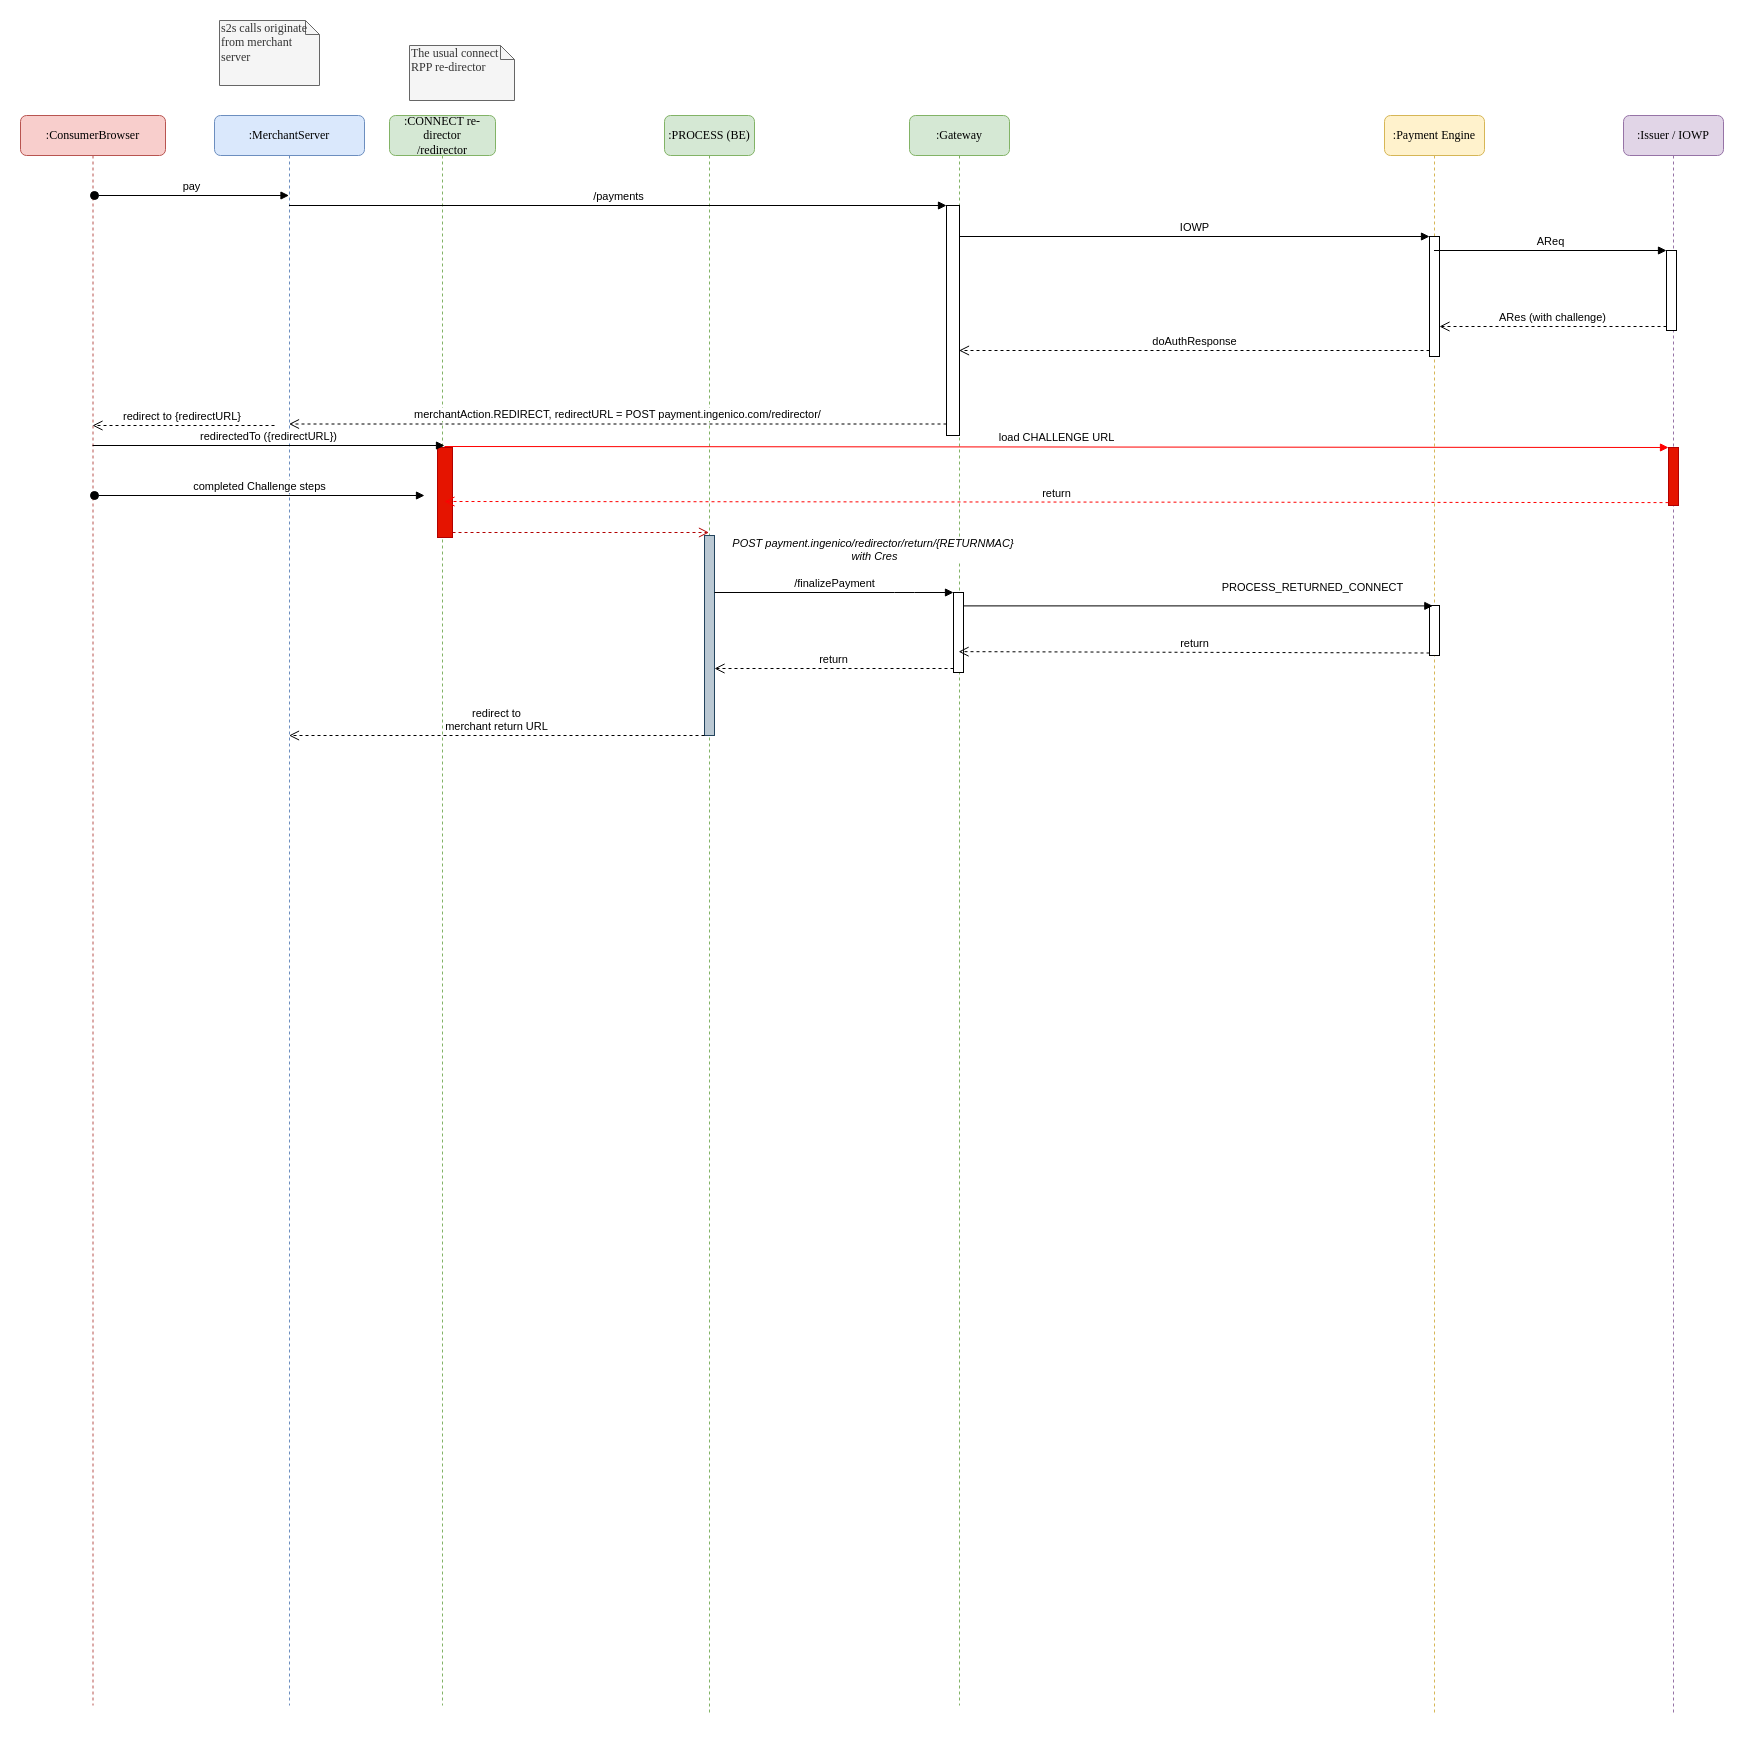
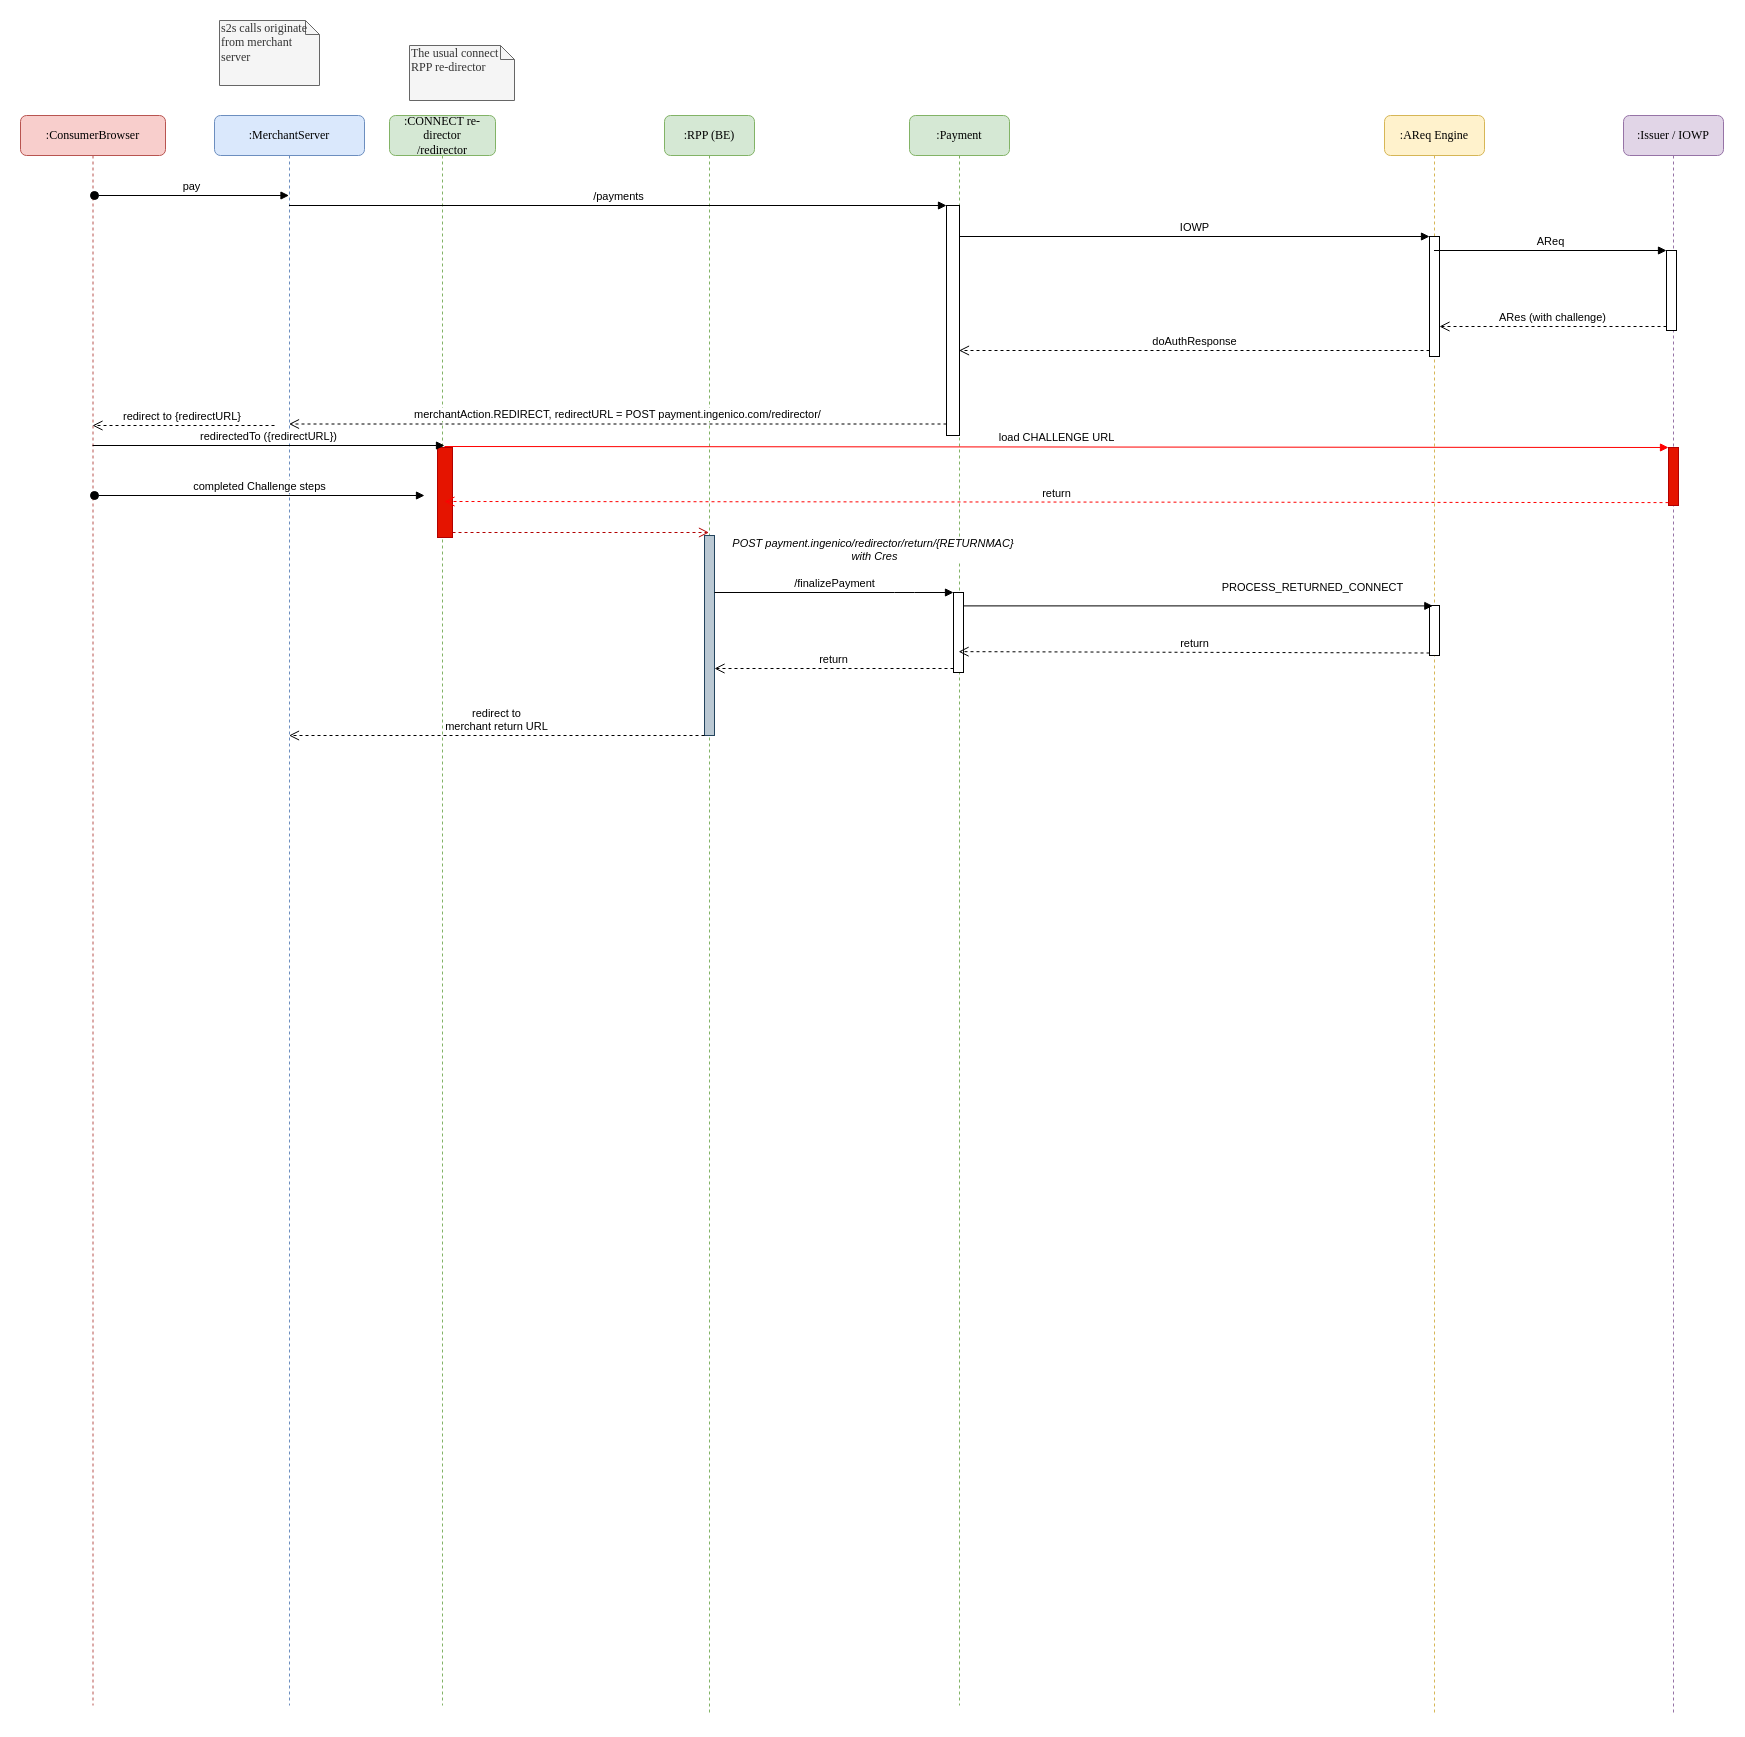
(710, 136) -> (710, 136)
(960, 136) -> (960, 136)
(1435, 136) -> (1435, 136)
